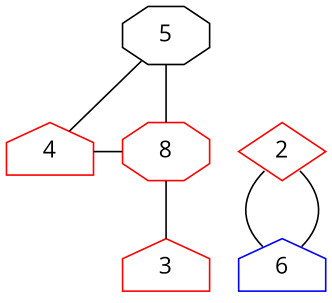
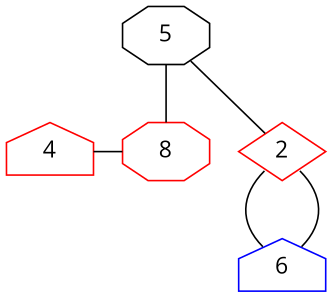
(105, 96) -> (228, 97)
(166, 268) -> none
